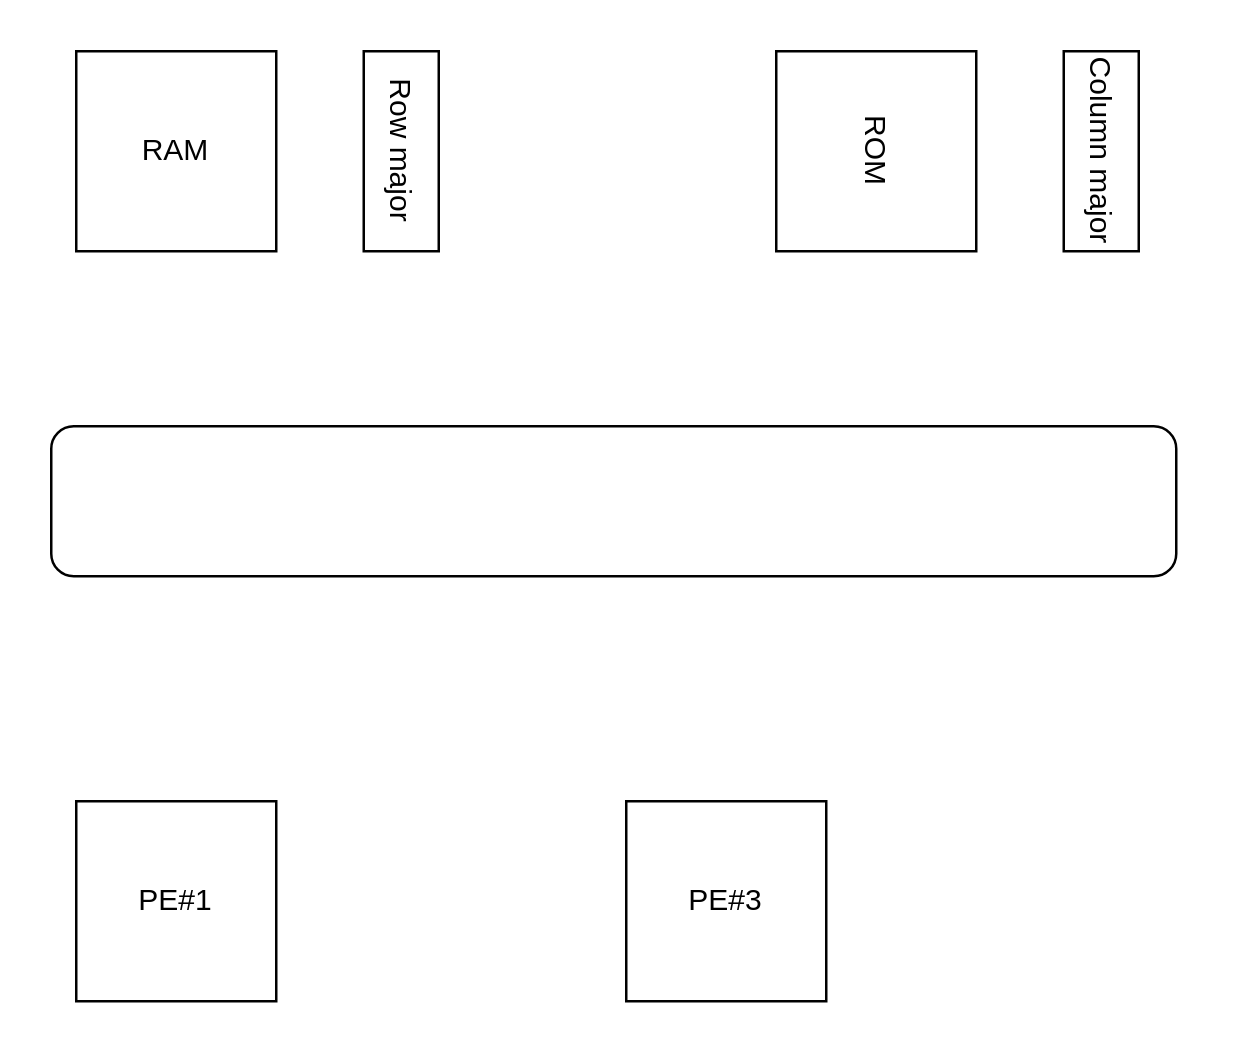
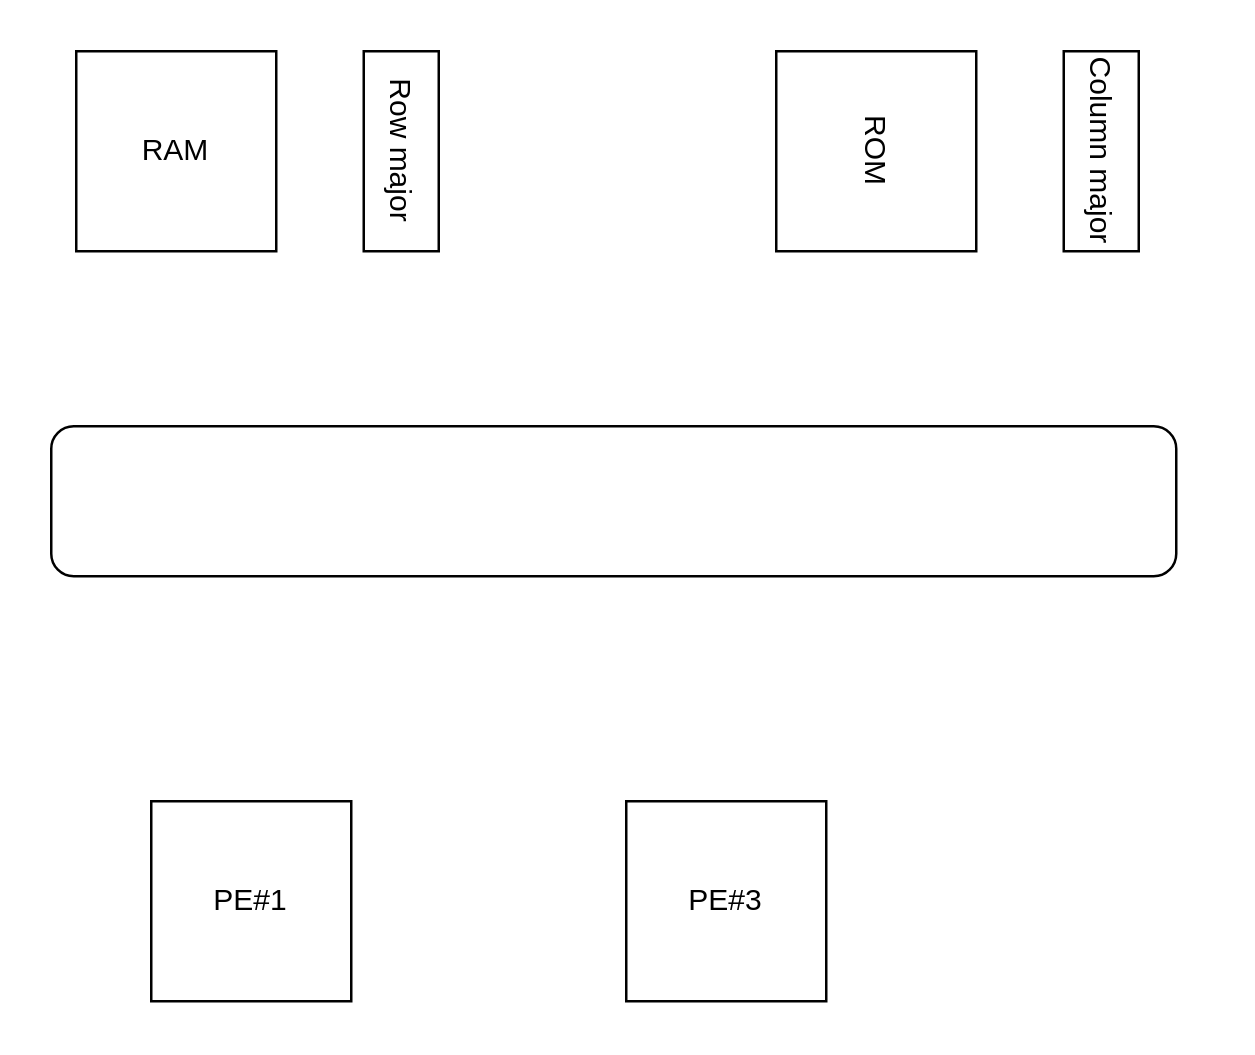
(176, 901) -> (251, 901)
